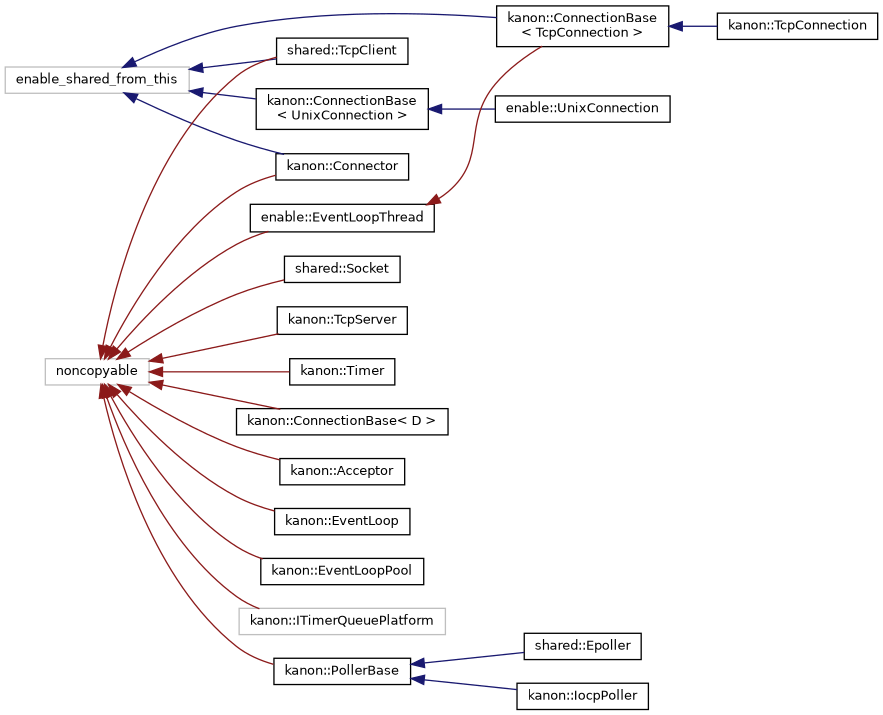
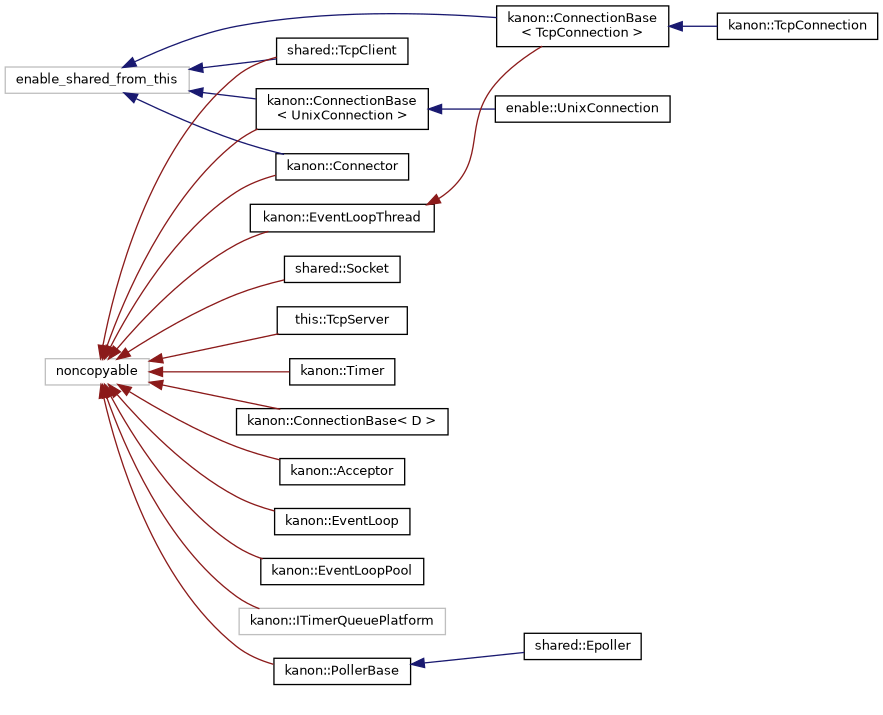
(342, 218) -> (342, 218)
none -> (165, 225)
(342, 321) -> (342, 321)
(583, 696) -> none
